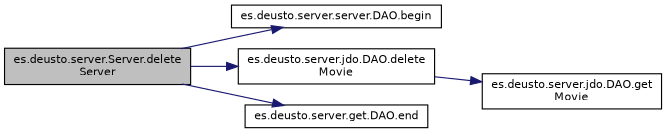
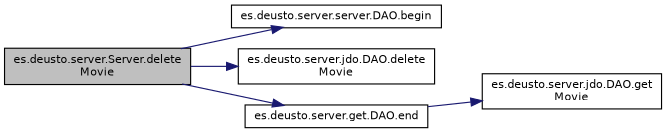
(98, 66) -> (98, 66)
(453, 79) -> (449, 104)
